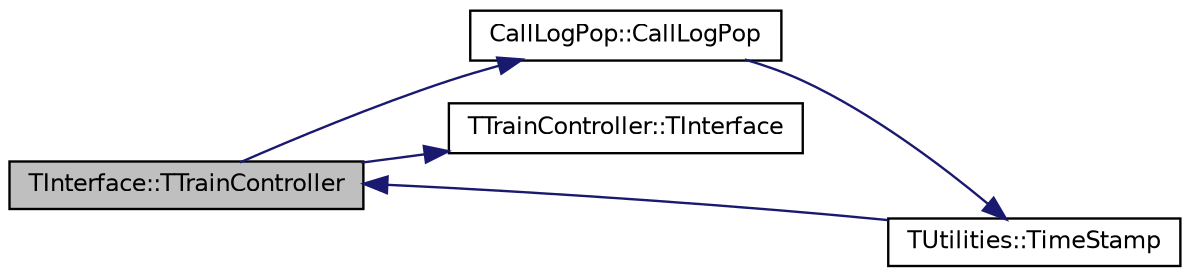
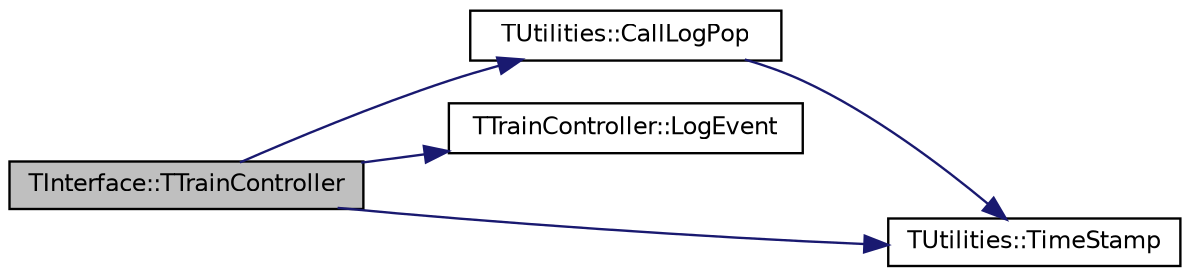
(626, 36) -> (626, 36)
(626, 128) -> (626, 128)
(638, 200) -> (601, 229)
